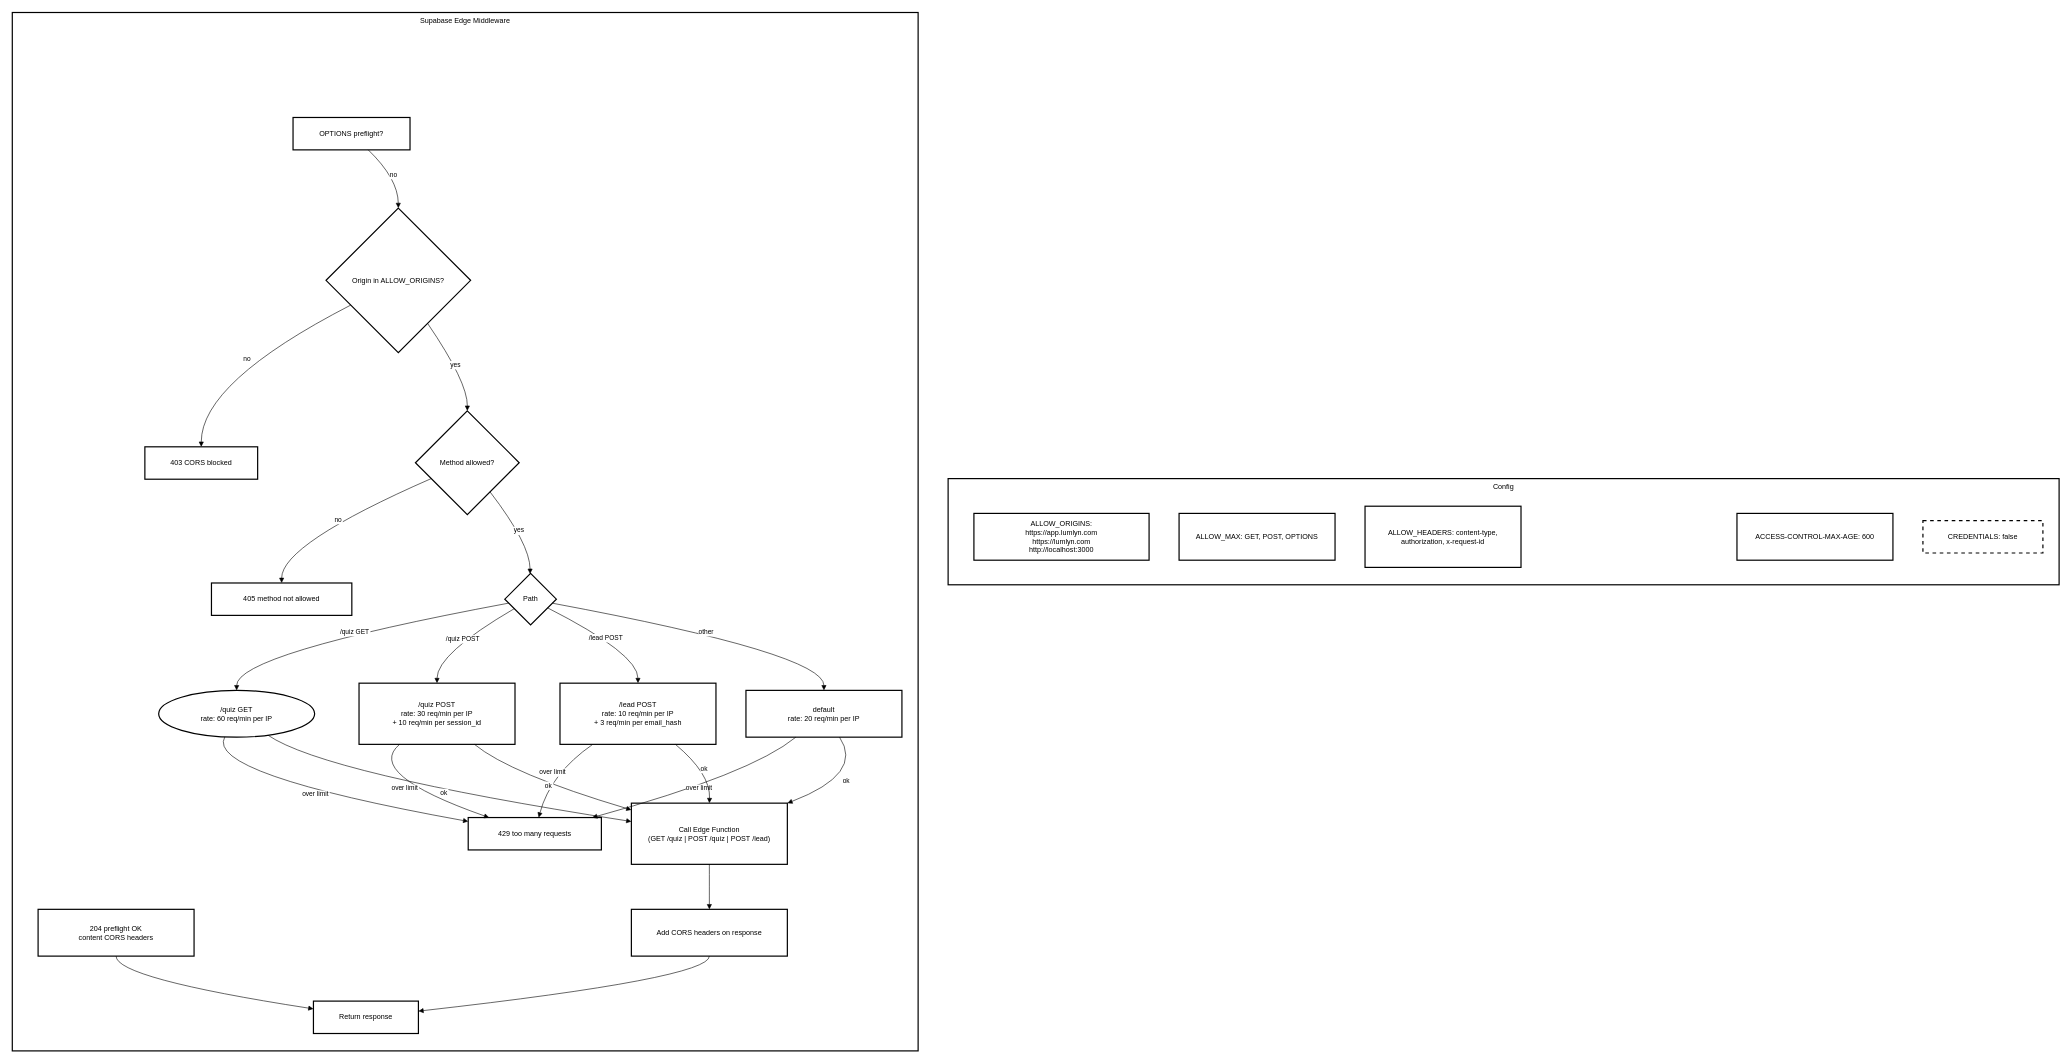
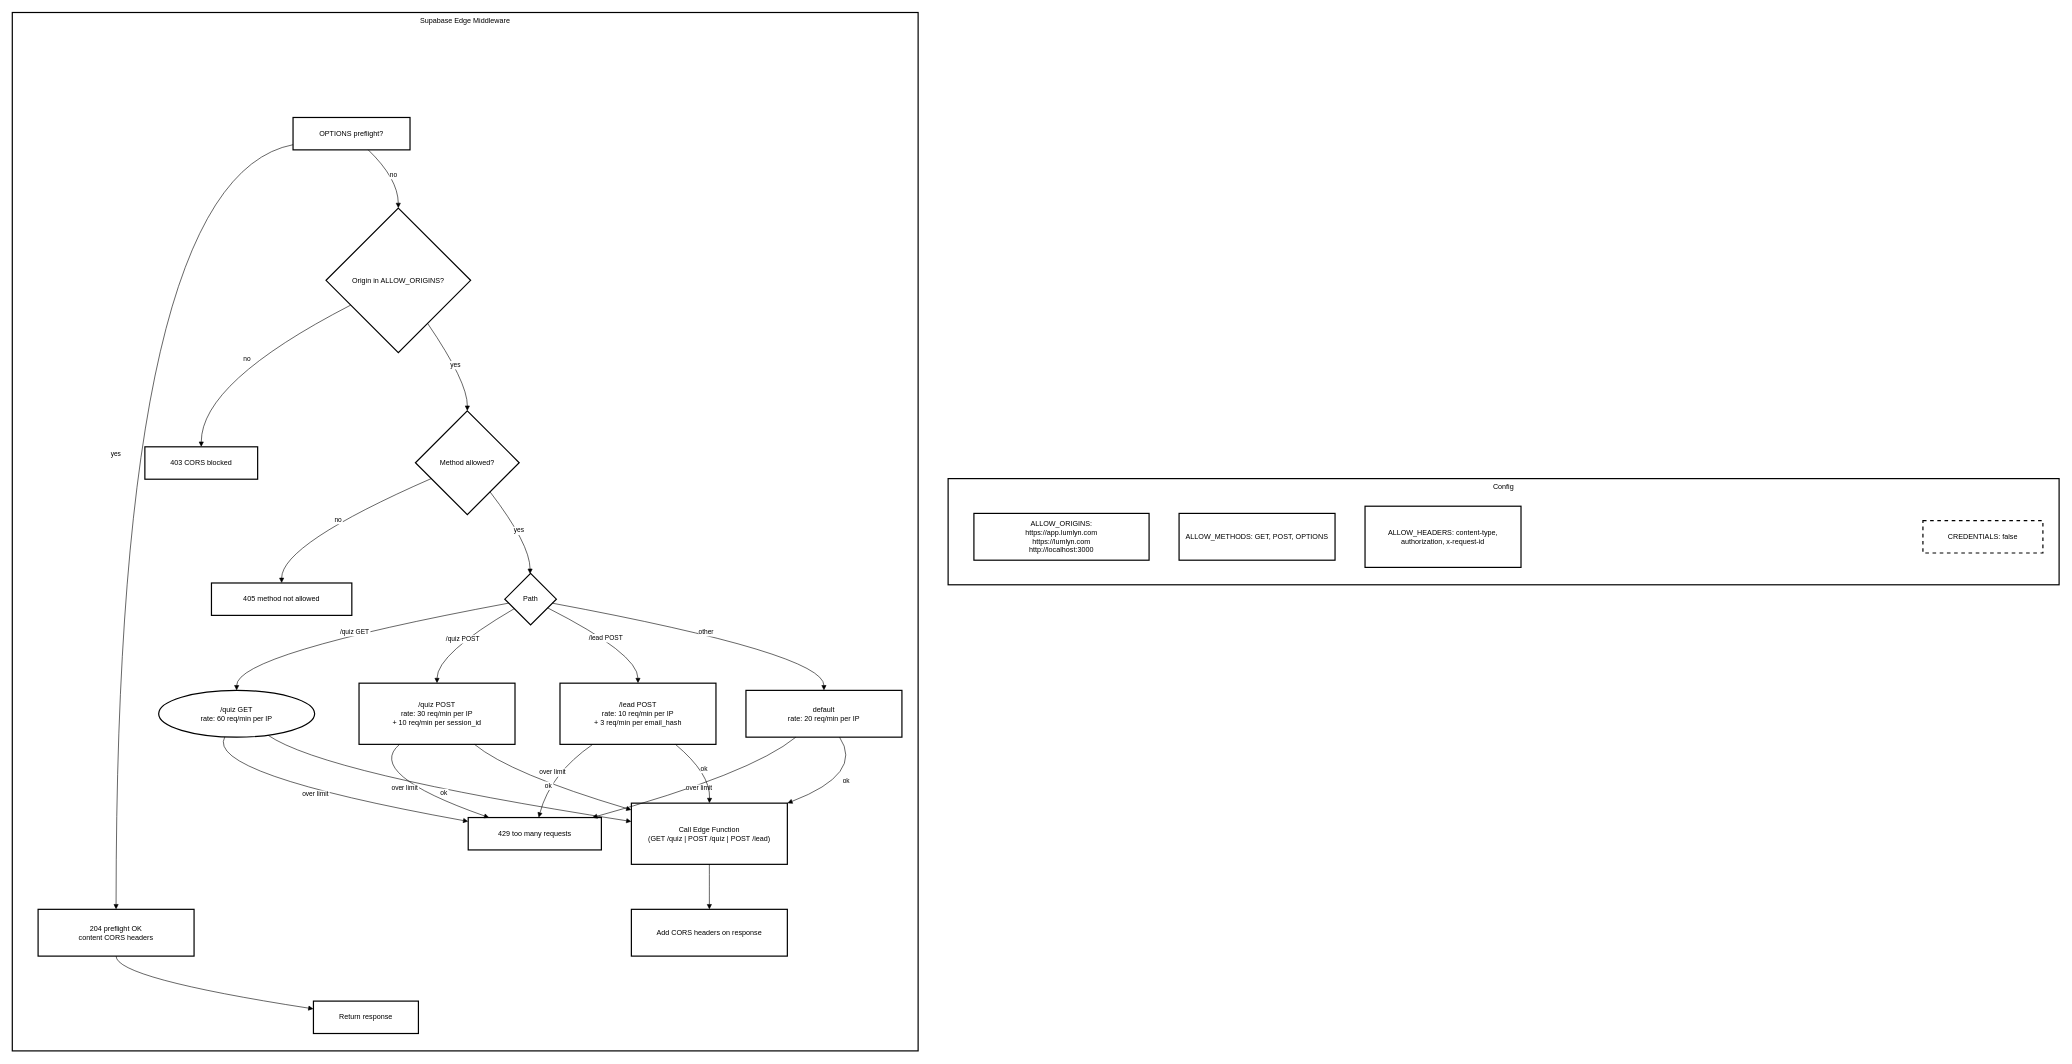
none -> (152, 395)
(1257, 537) -> (1257, 537)
(1815, 537) -> none
(568, 992) -> none
